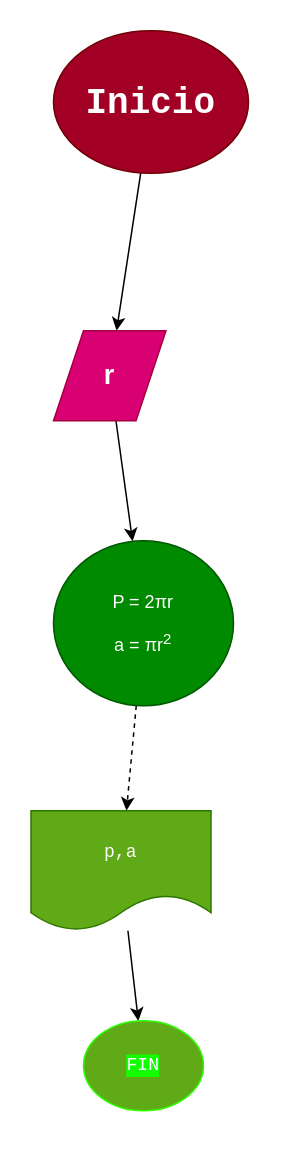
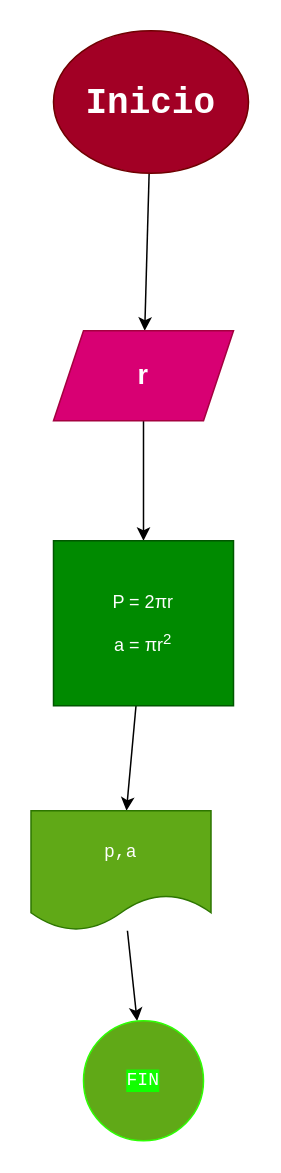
(110, 376) -> (143, 376)
(143, 623) -> (143, 623)
(132, 751) -> (132, 751)
(143, 1066) -> (143, 1081)
